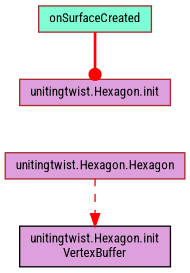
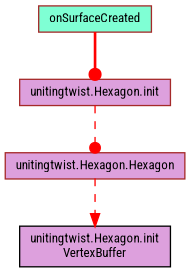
none -> (95, 124)
